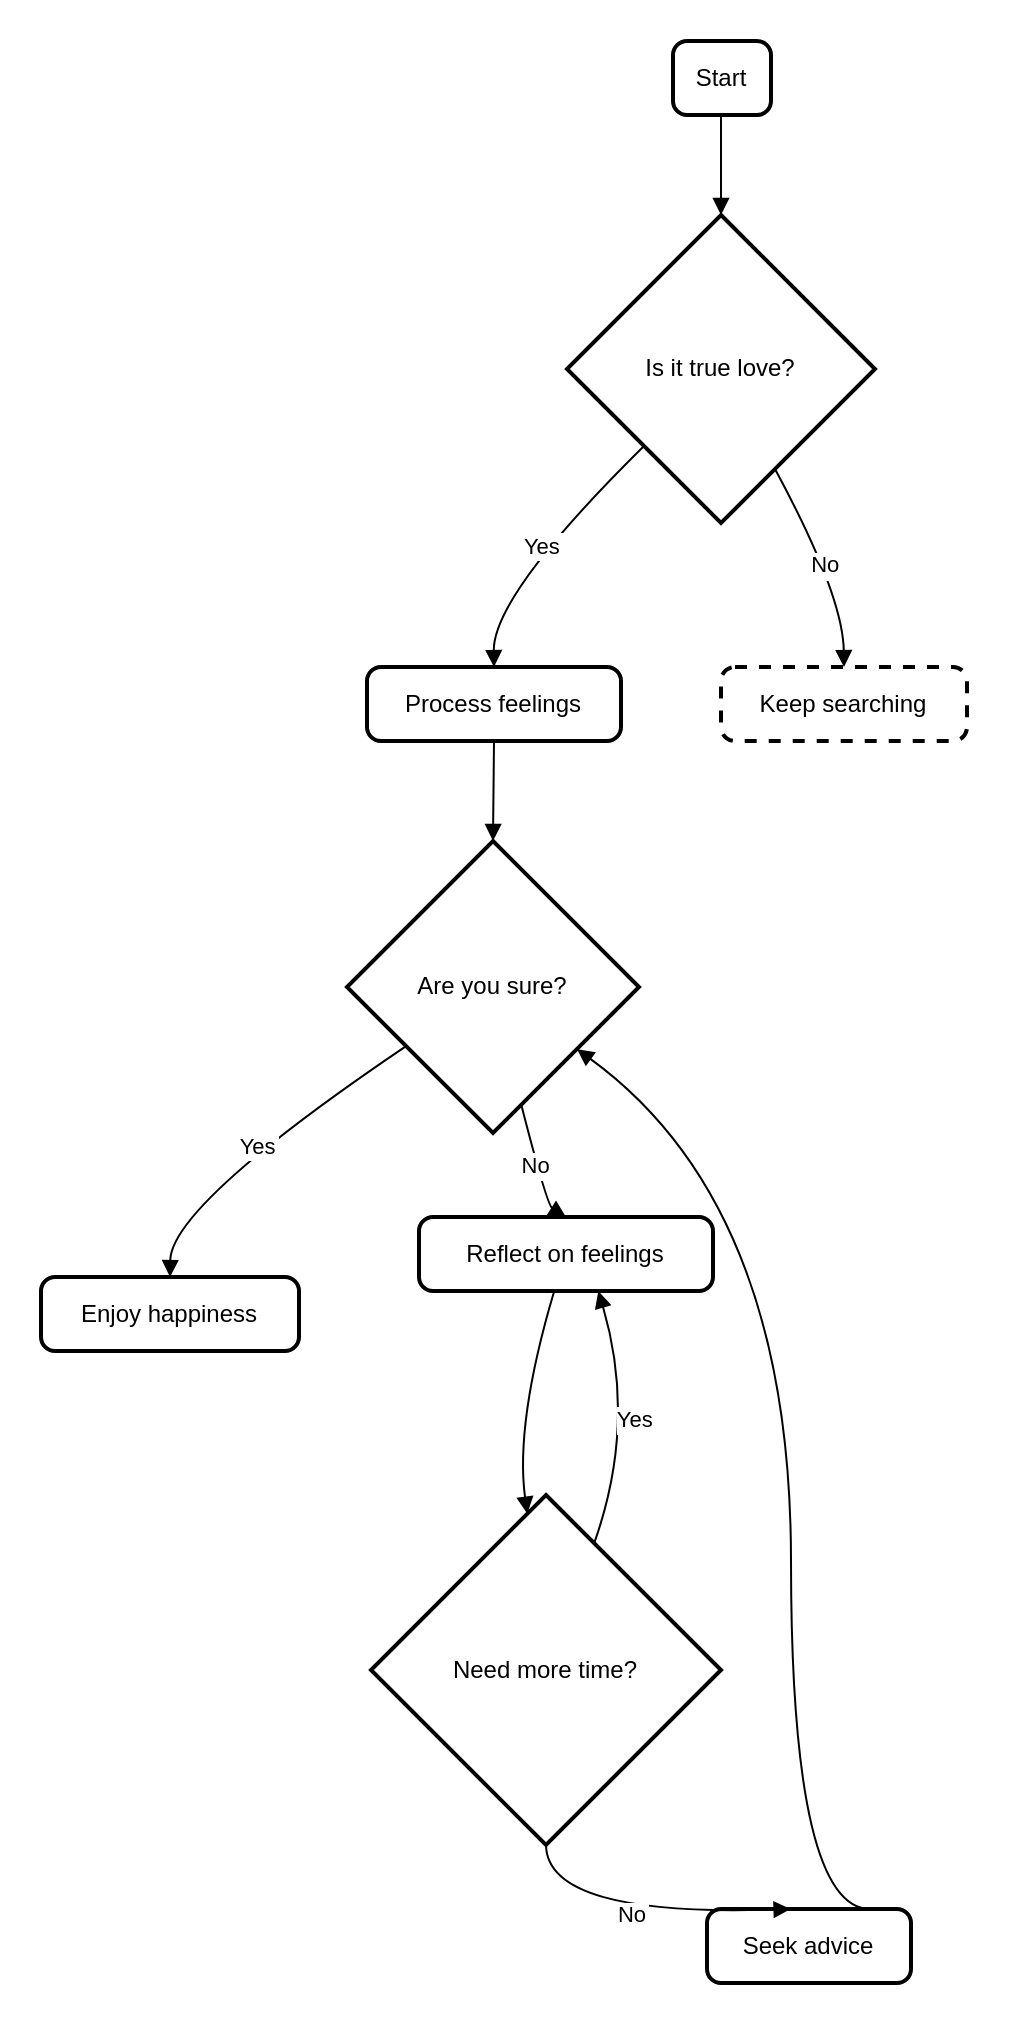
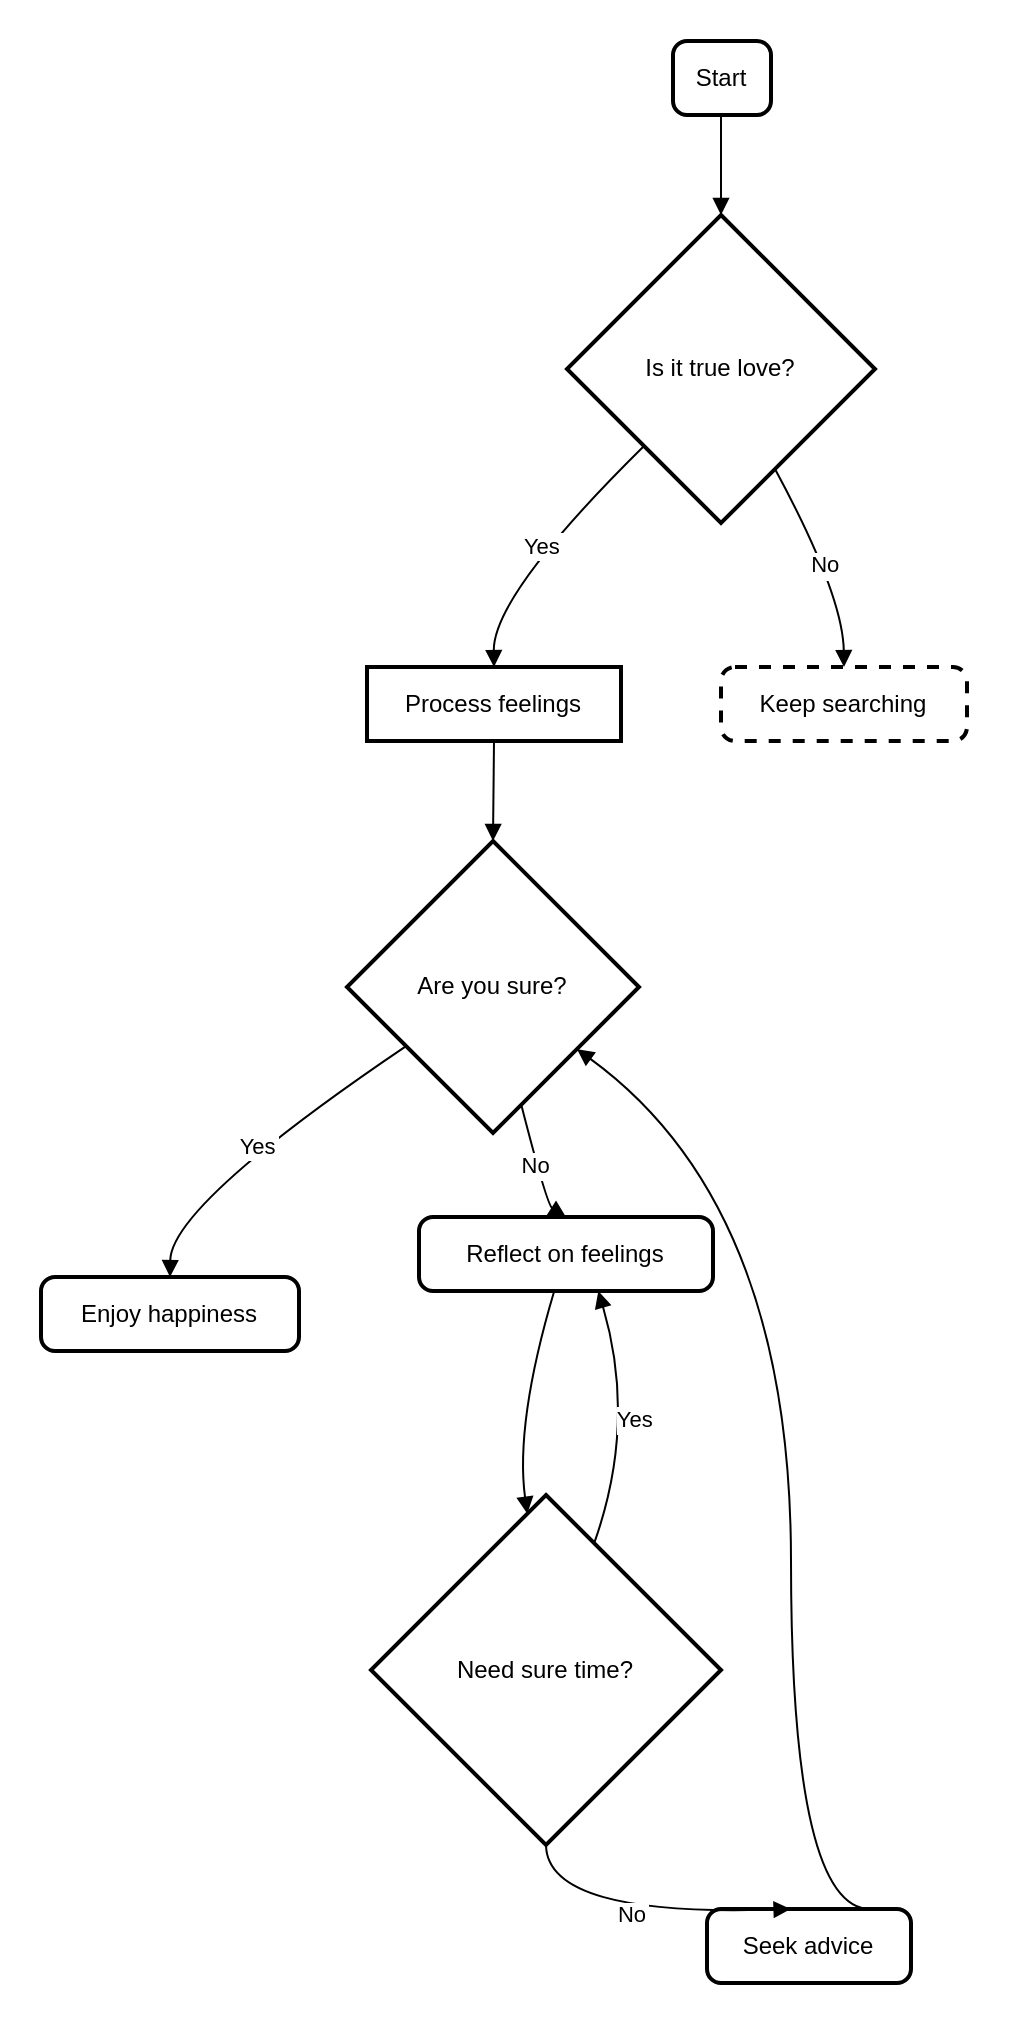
(494, 704) -> (494, 704)
(546, 1671) -> (546, 1671)
